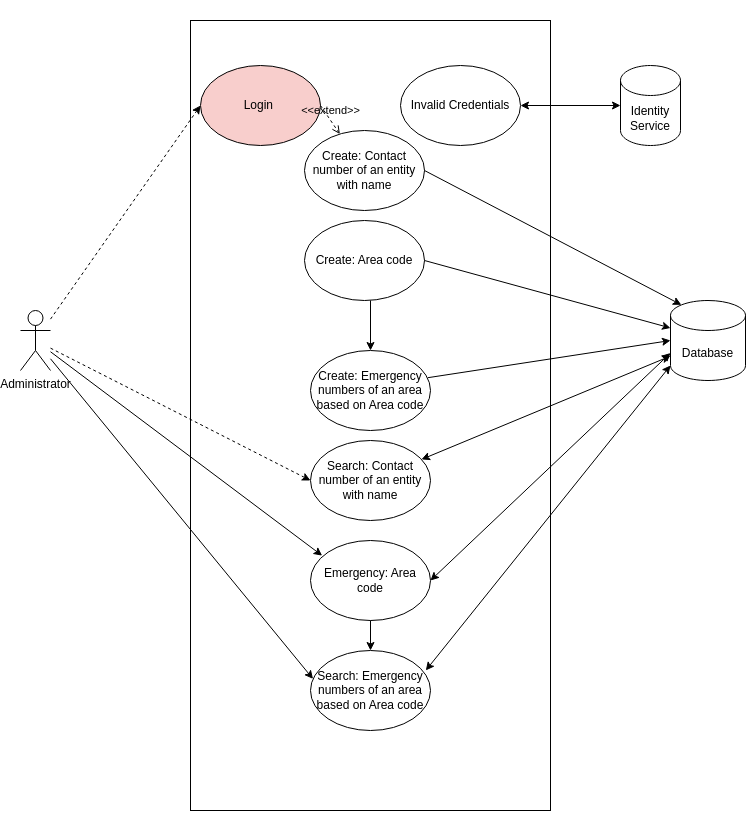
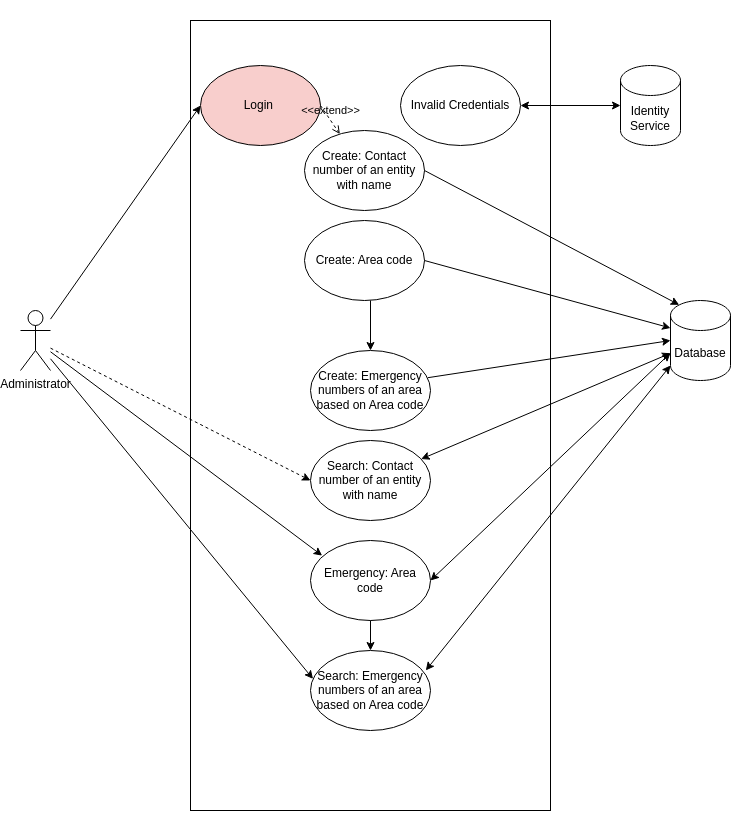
(124, 215) -> (124, 215)
(708, 341) -> (701, 341)
